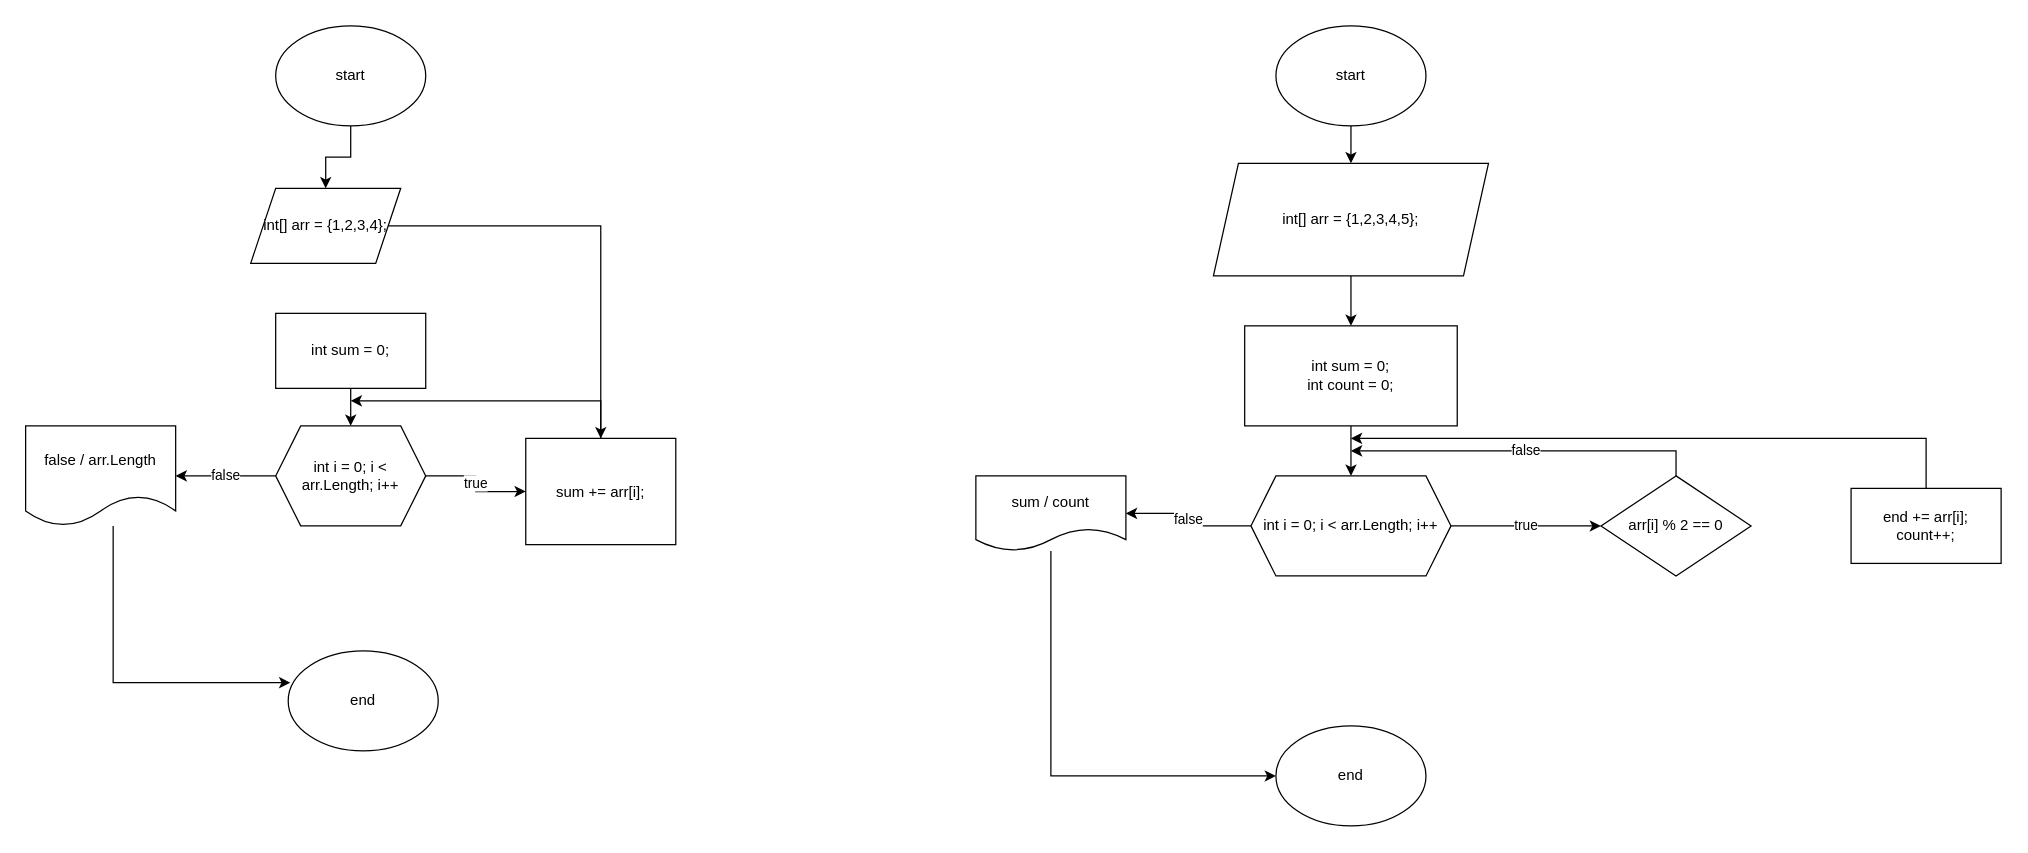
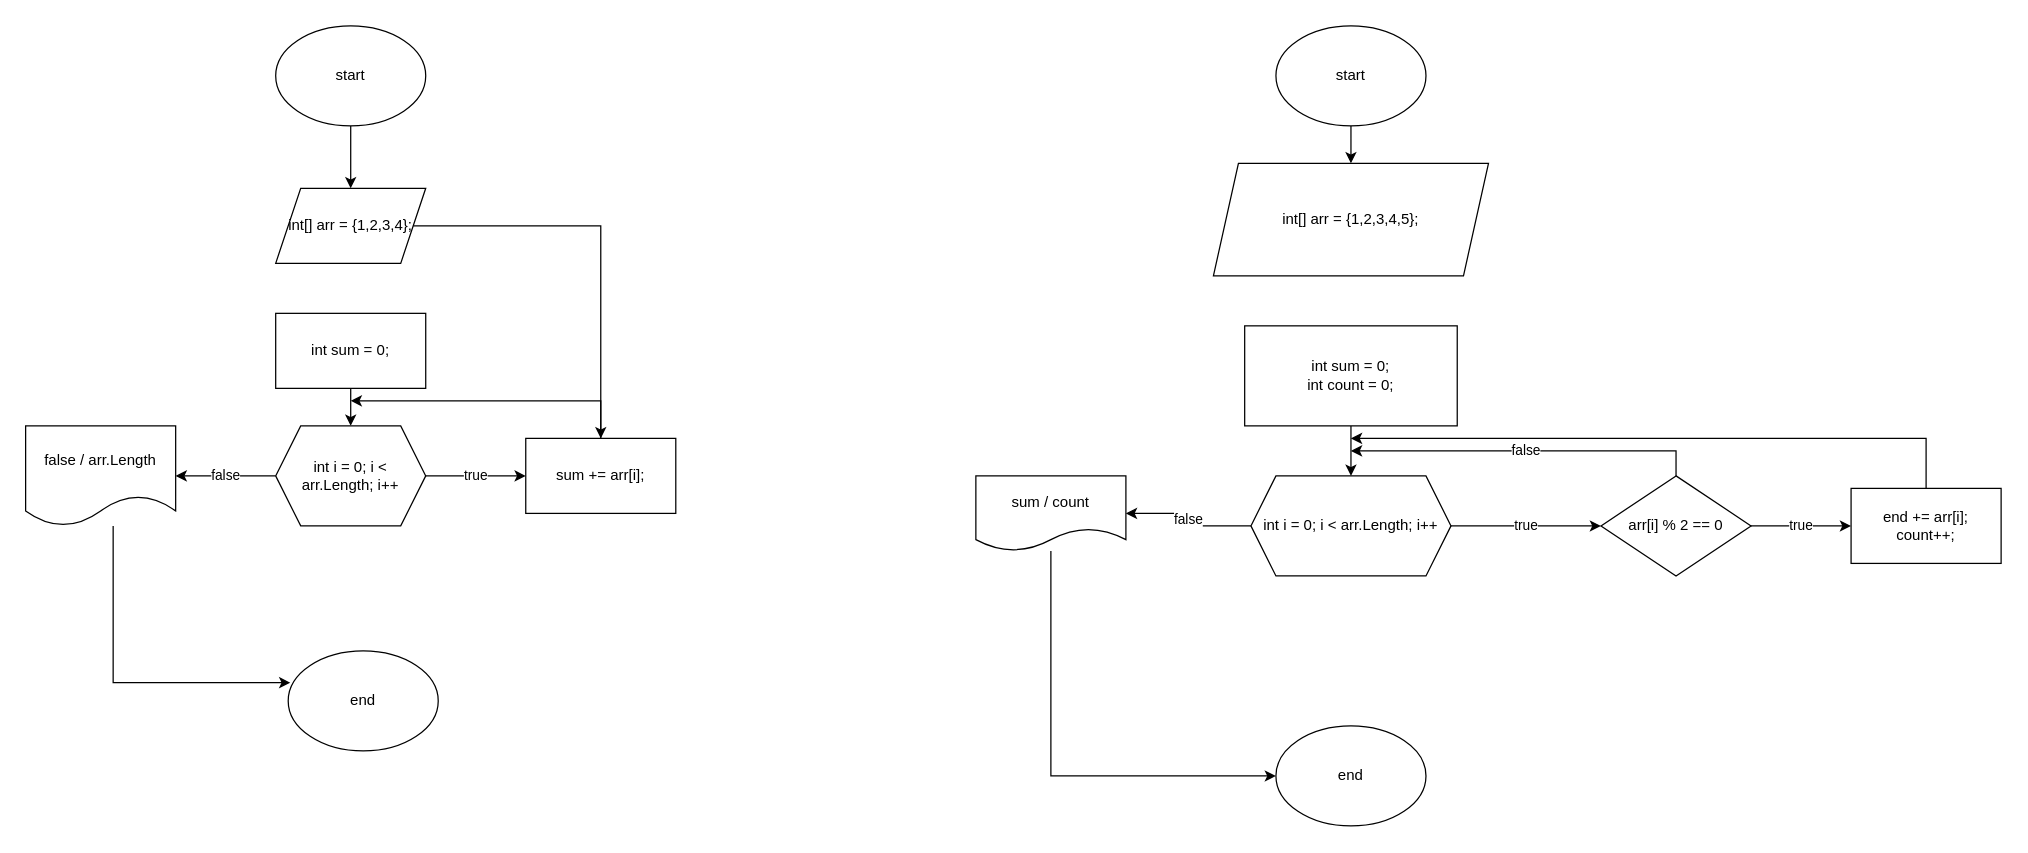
(326, 226) -> (351, 226)
(1351, 297) -> none
(601, 491) -> (601, 476)
none -> (1797, 526)
